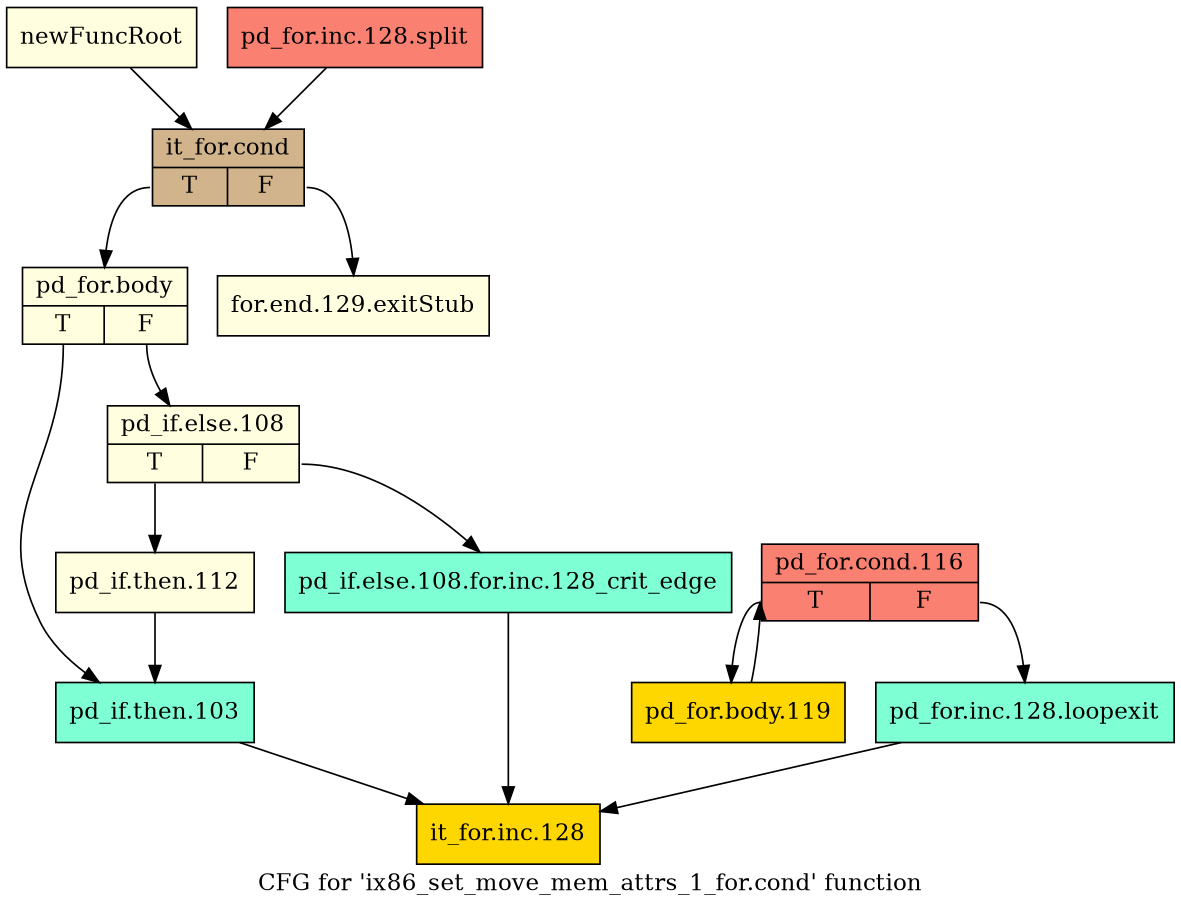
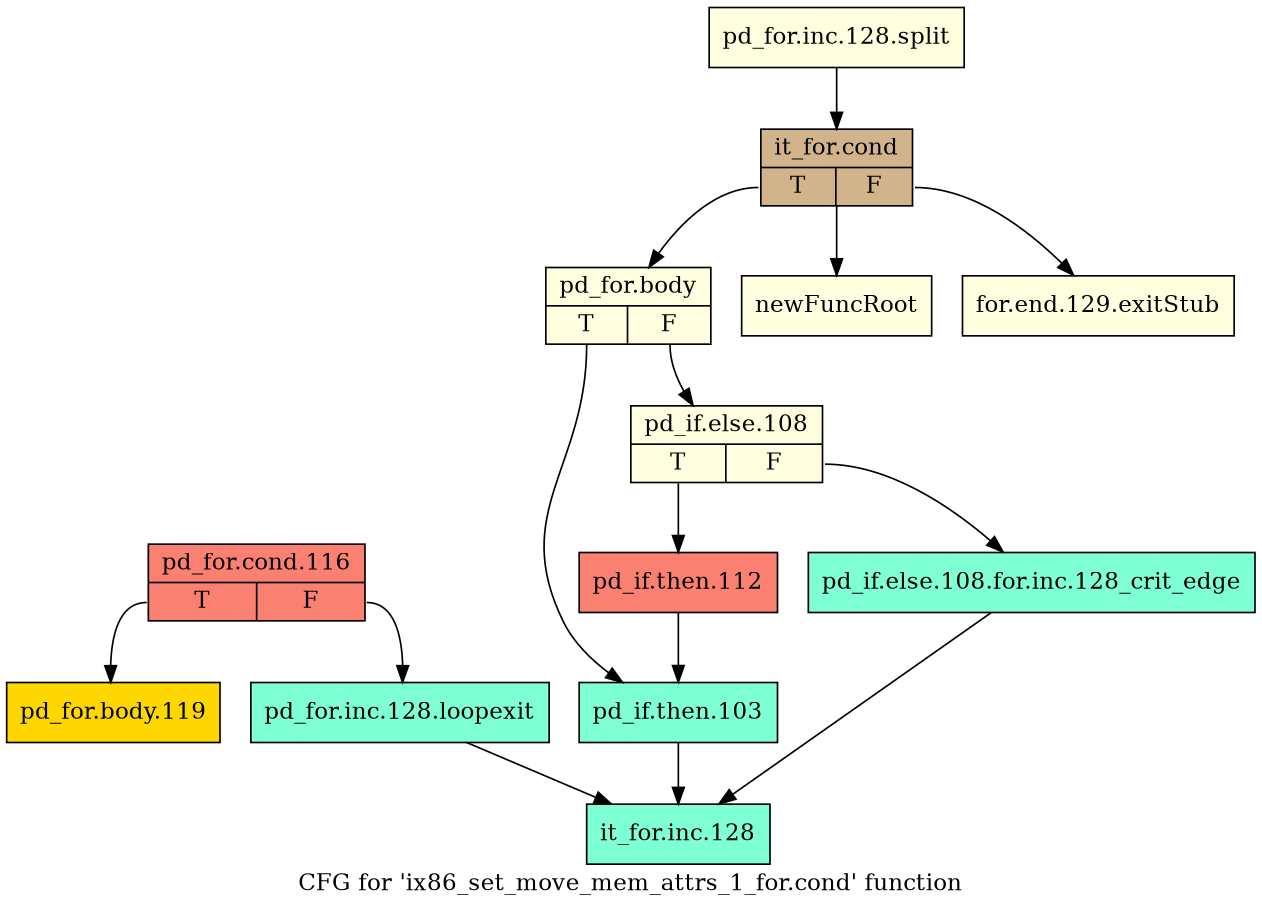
(355, 38) -> (837, 38)
(155, 93) -> (837, 232)
(155, 582) -> (678, 582)
(757, 651) -> none
(508, 834) -> (678, 834)
